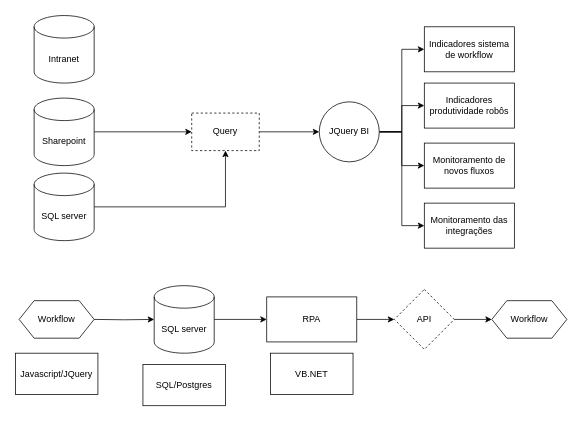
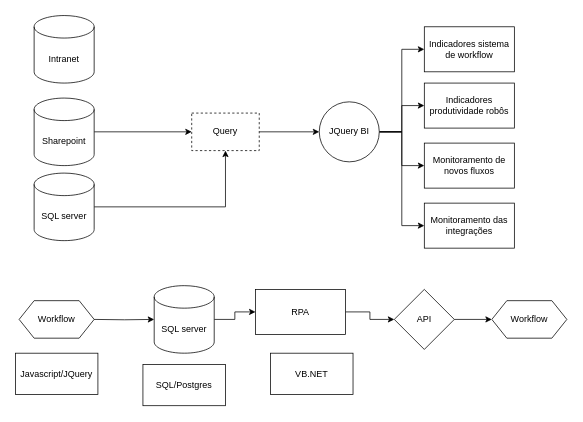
(312, 319) -> (300, 312)
(424, 319) -> (424, 319)
